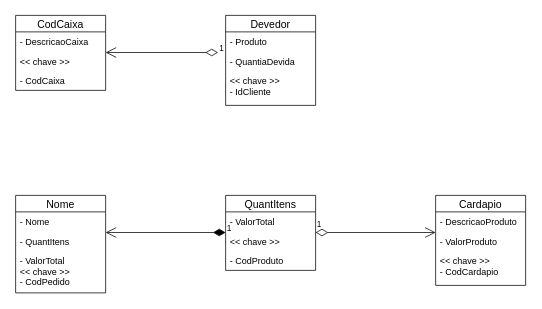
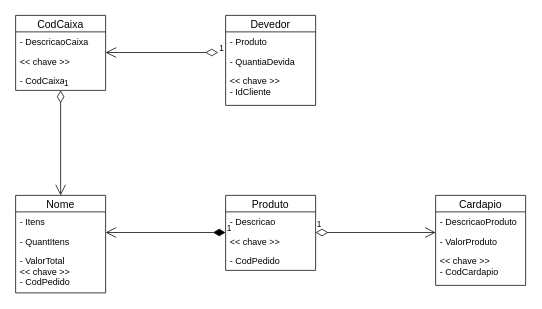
none -> (60, 148)
(270, 204) -> (270, 204)
(33, 222) -> (36, 222)
(256, 222) -> (255, 222)
(259, 261) -> (255, 261)
